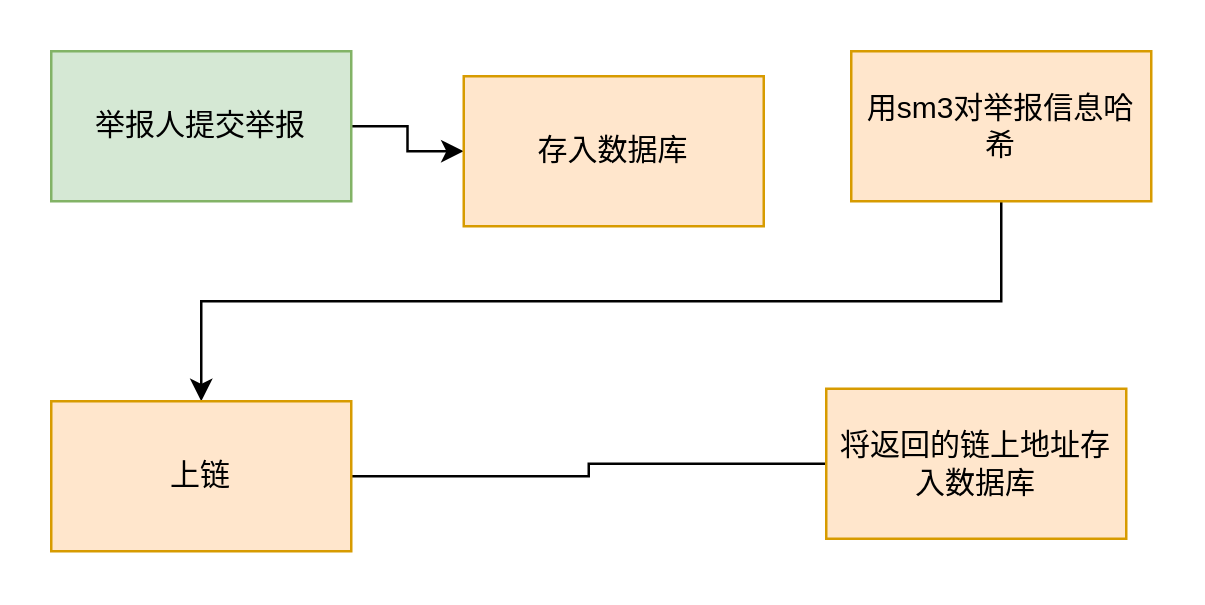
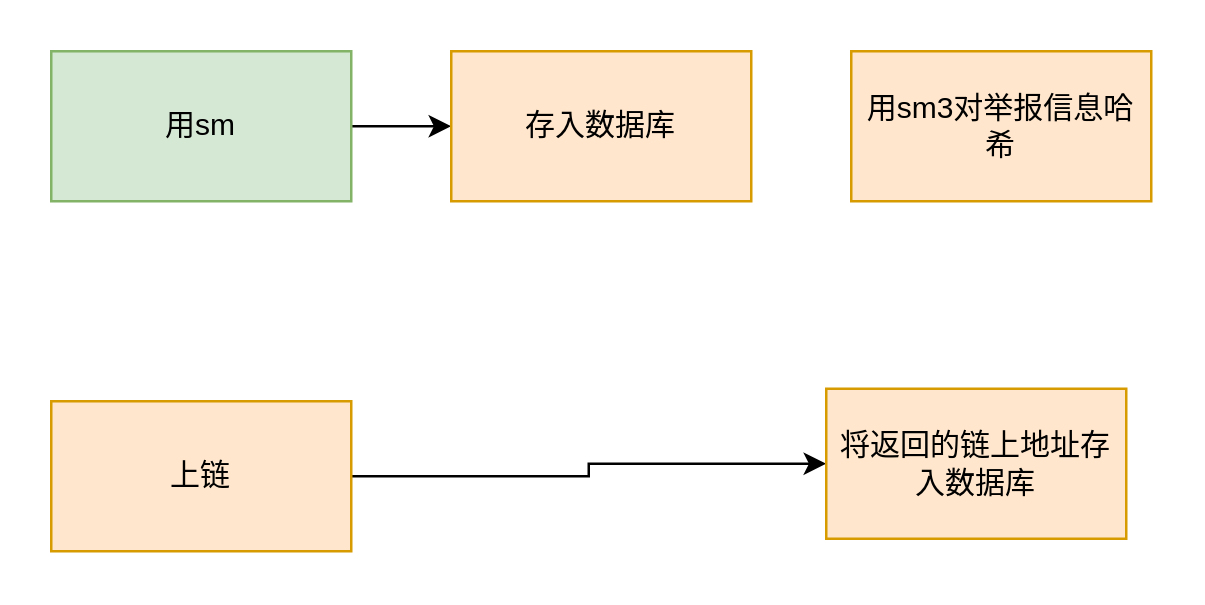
(201, 126) -> (201, 126)
(614, 151) -> (601, 126)
(609, 301) -> none
(815, 464) -> (808, 464)
